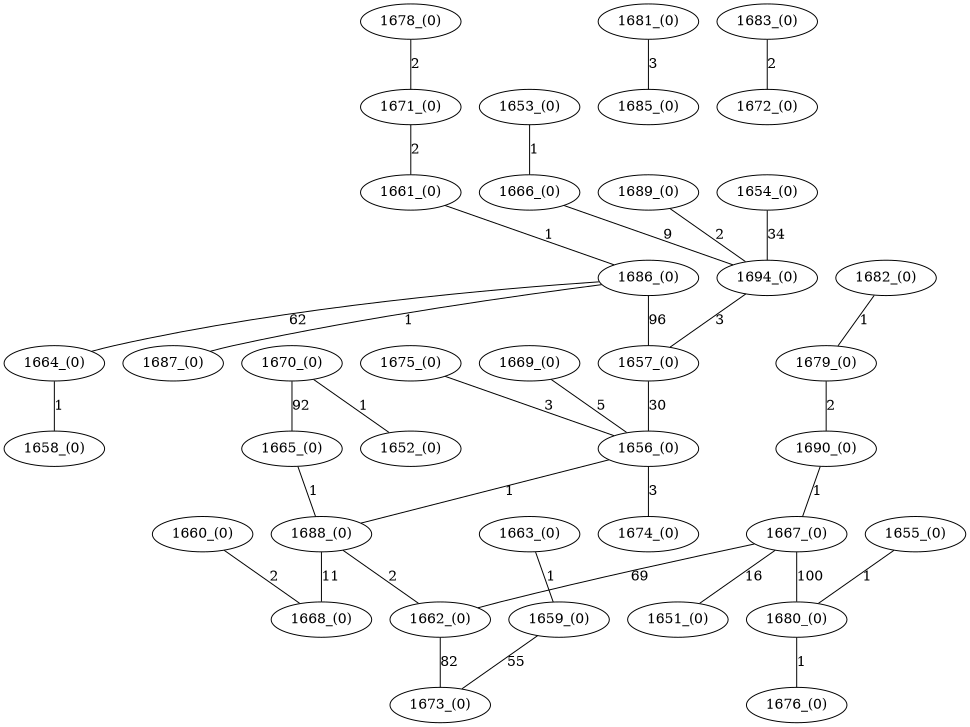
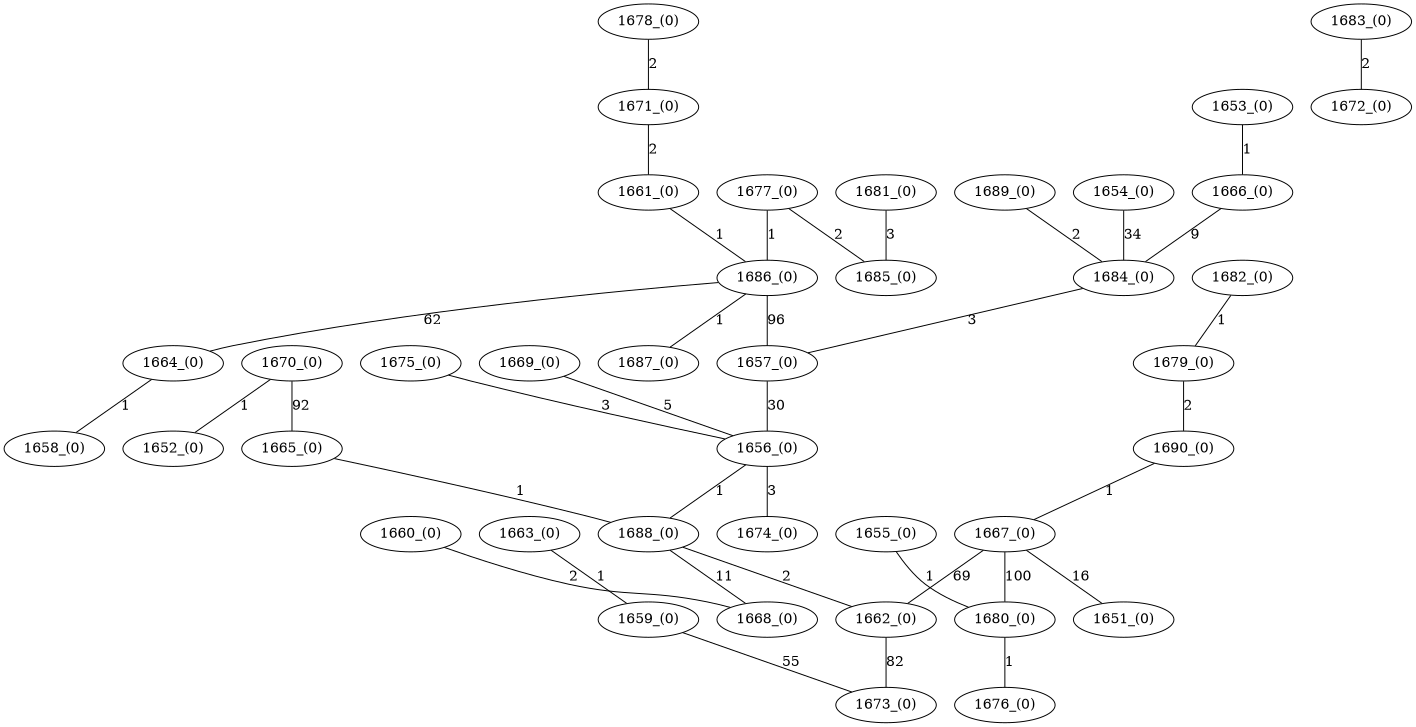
none -> (767, 192)
(767, 278) -> (1124, 278)
